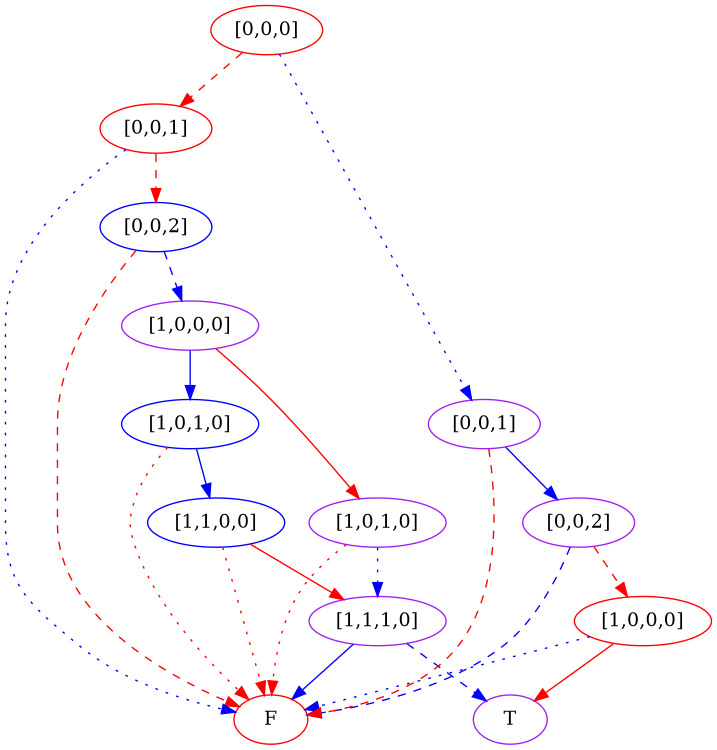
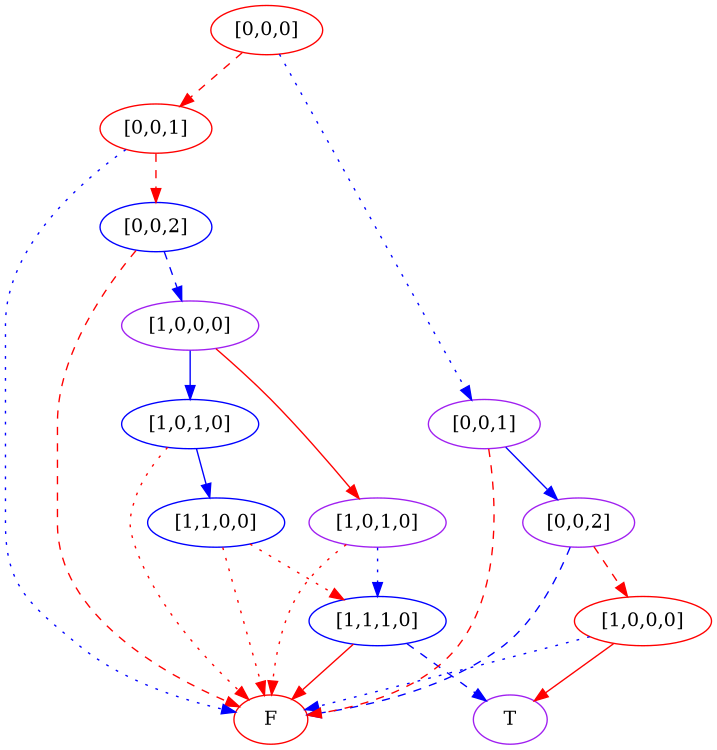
(291, 568) -> (291, 568)
(378, 621) -> (378, 621)
(328, 667) -> (328, 667)
